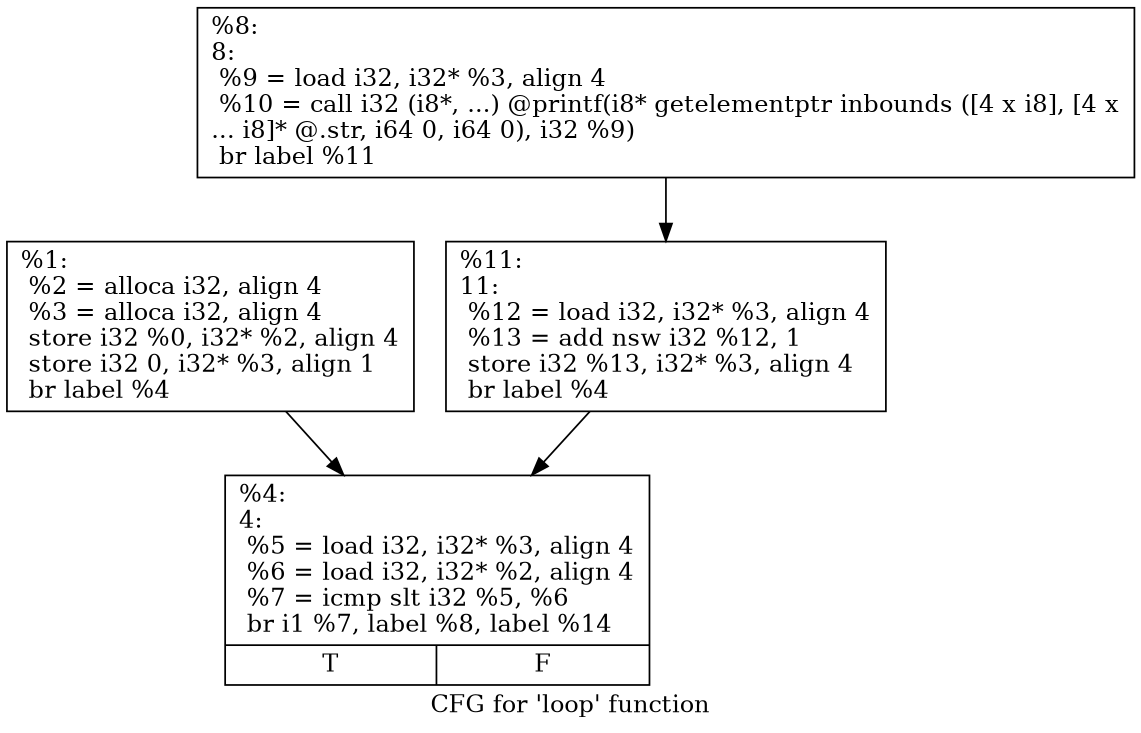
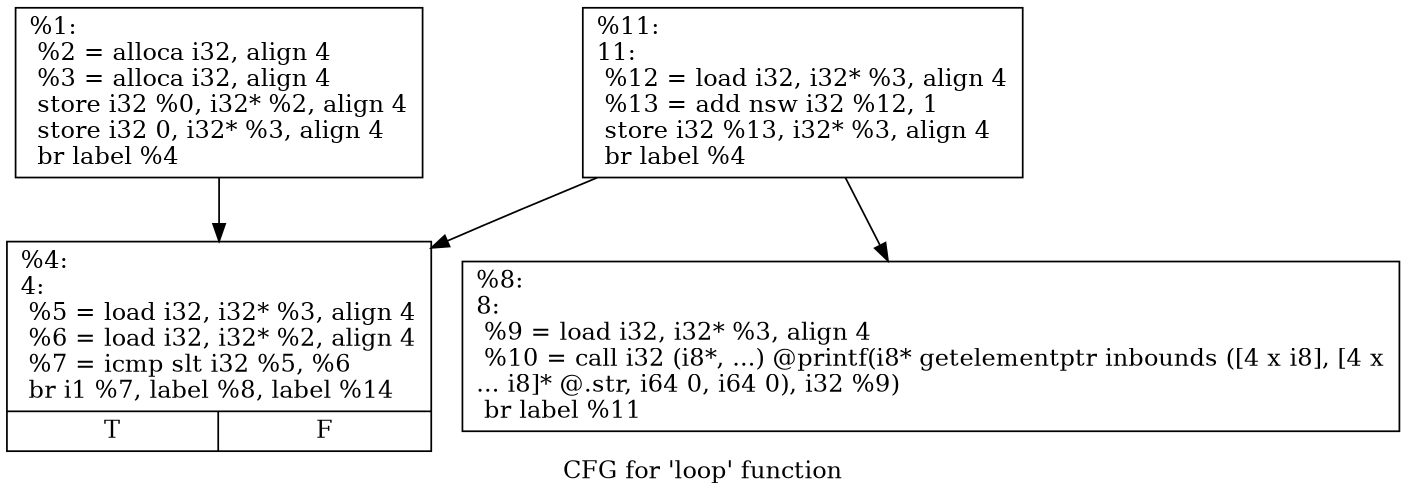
(666, 200) -> (863, 211)
(198, 365) -> (207, 131)
